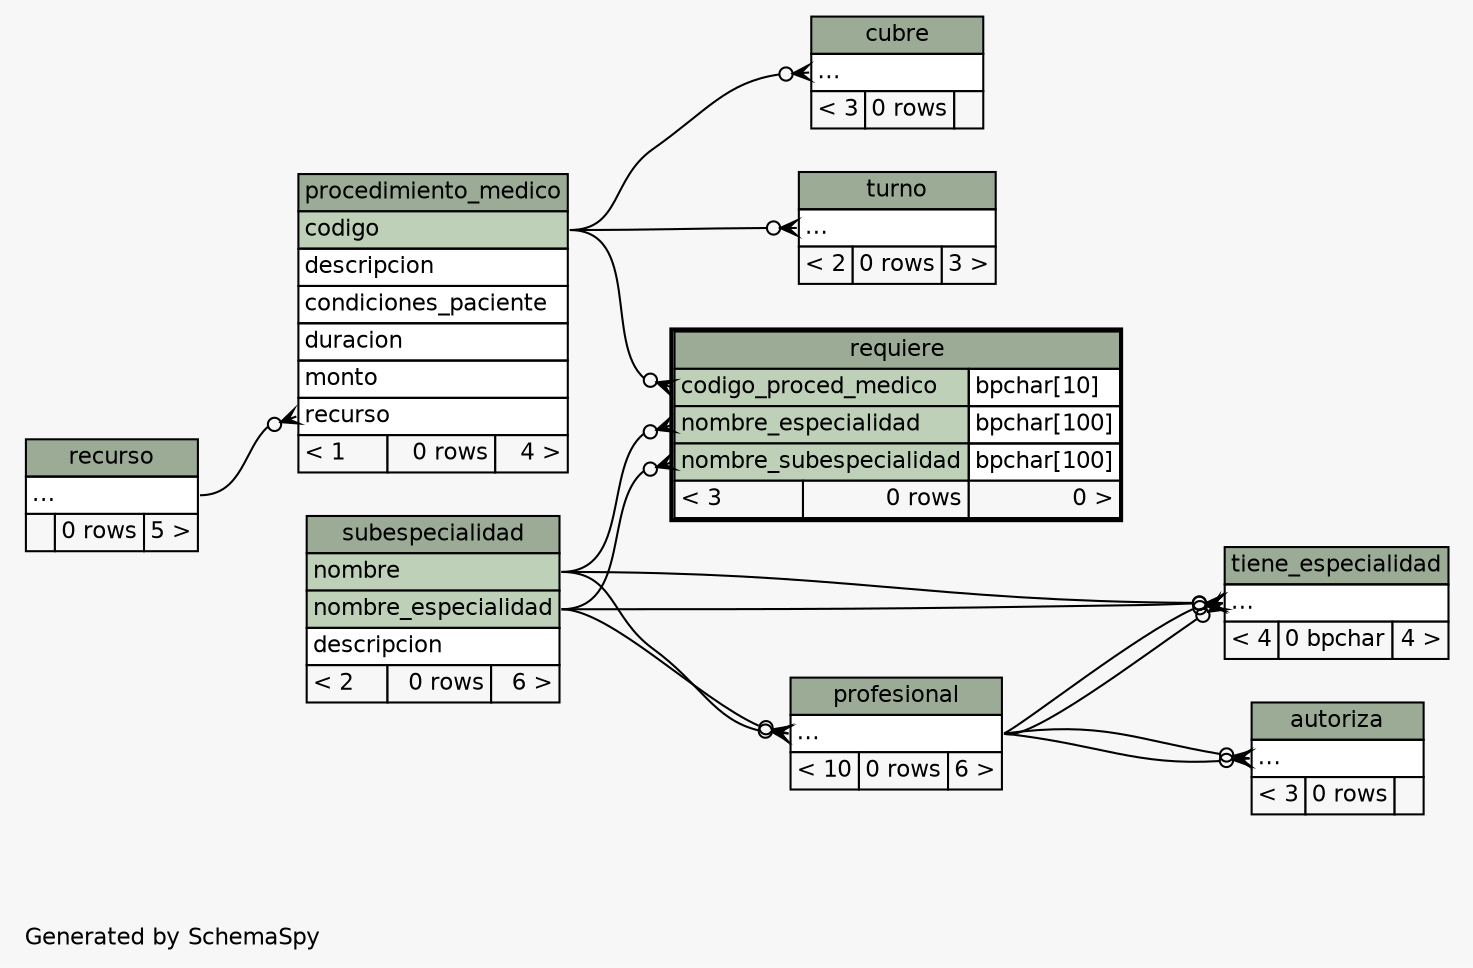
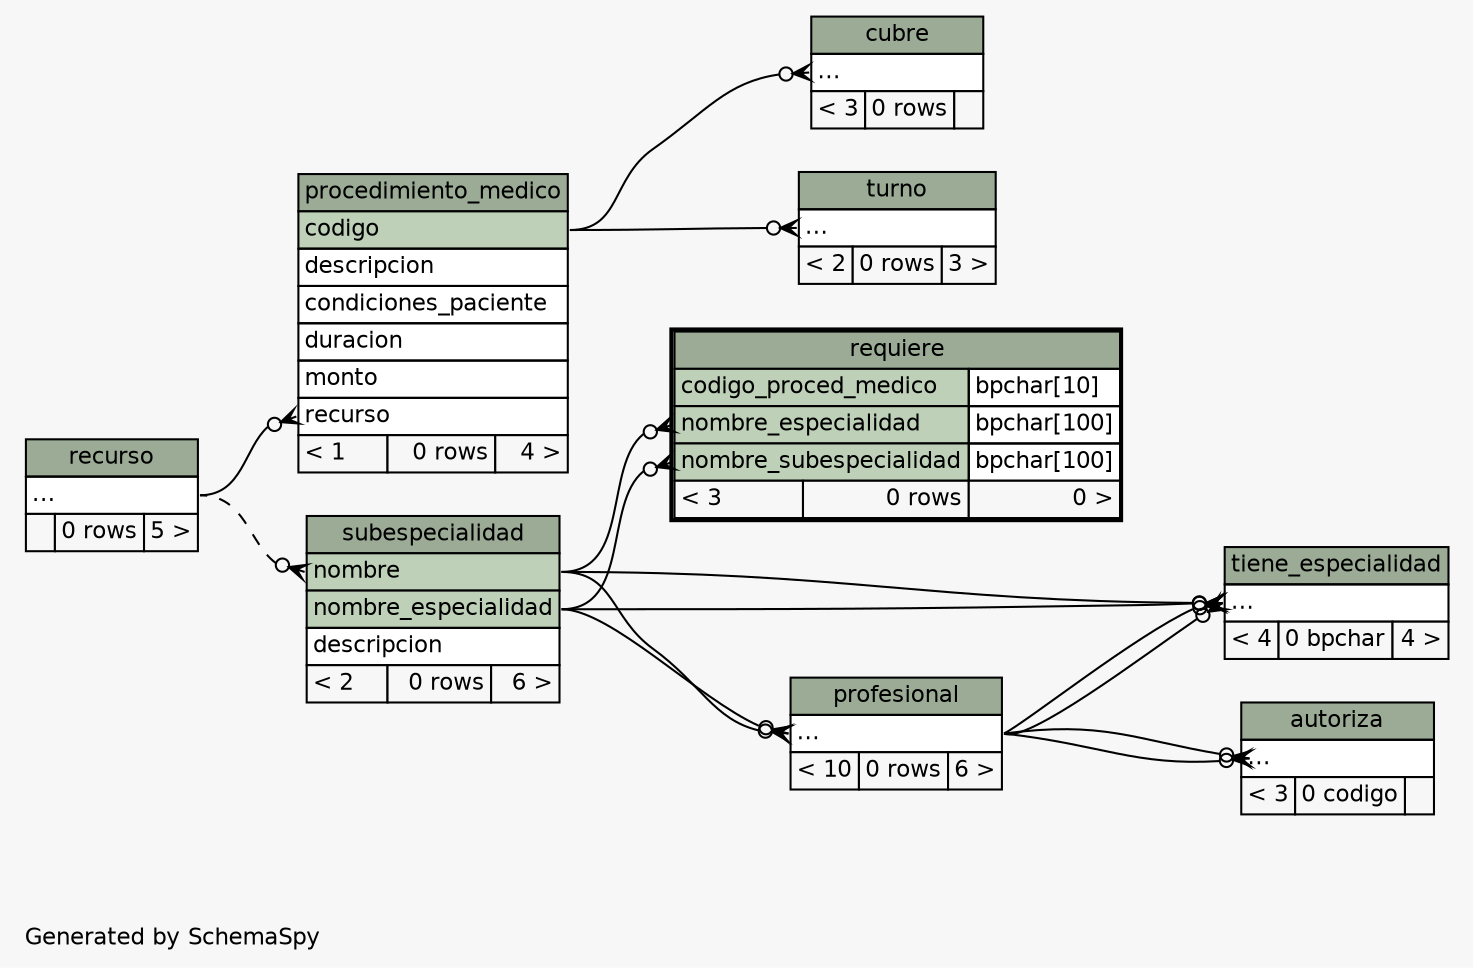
(619, 294) -> none
none -> (244, 521)
(1350, 795) -> (1350, 795)
